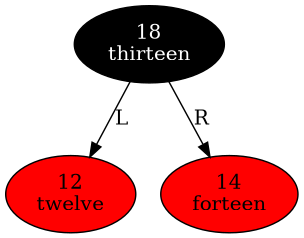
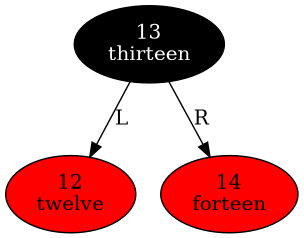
(149, 44) -> (149, 44)
